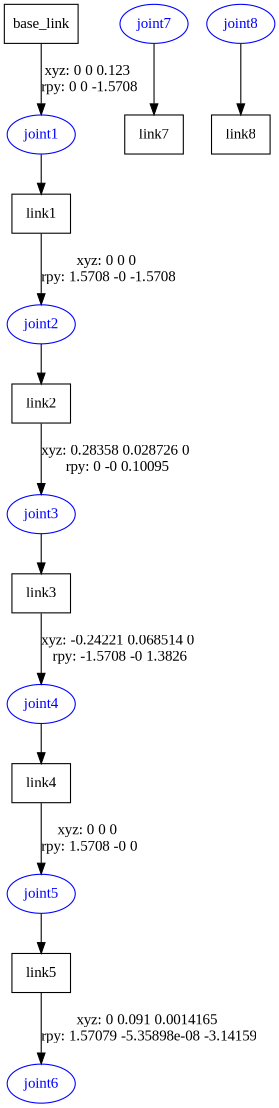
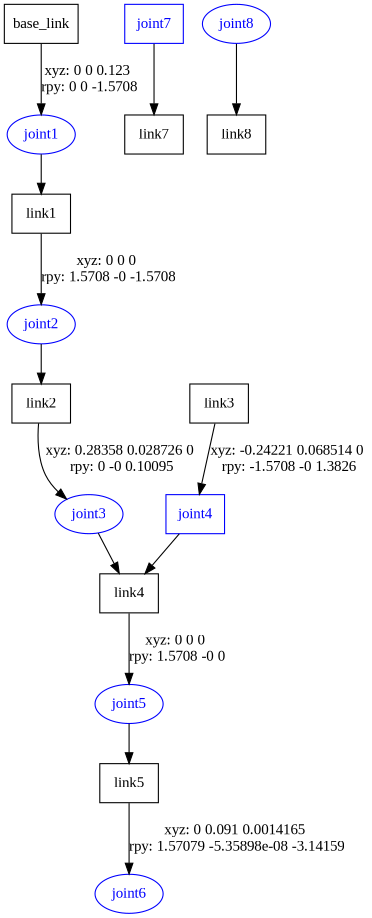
(154, 24) -> (154, 24)
(41, 548) -> (106, 548)
(41, 704) -> (195, 514)
